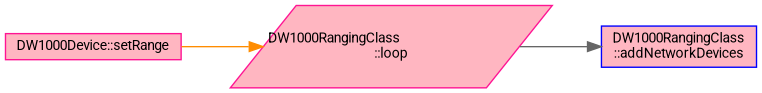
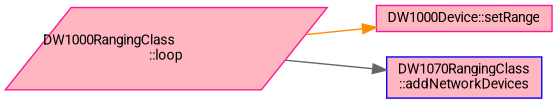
(215, 47) -> (334, 32)
(679, 47) -> (464, 78)
